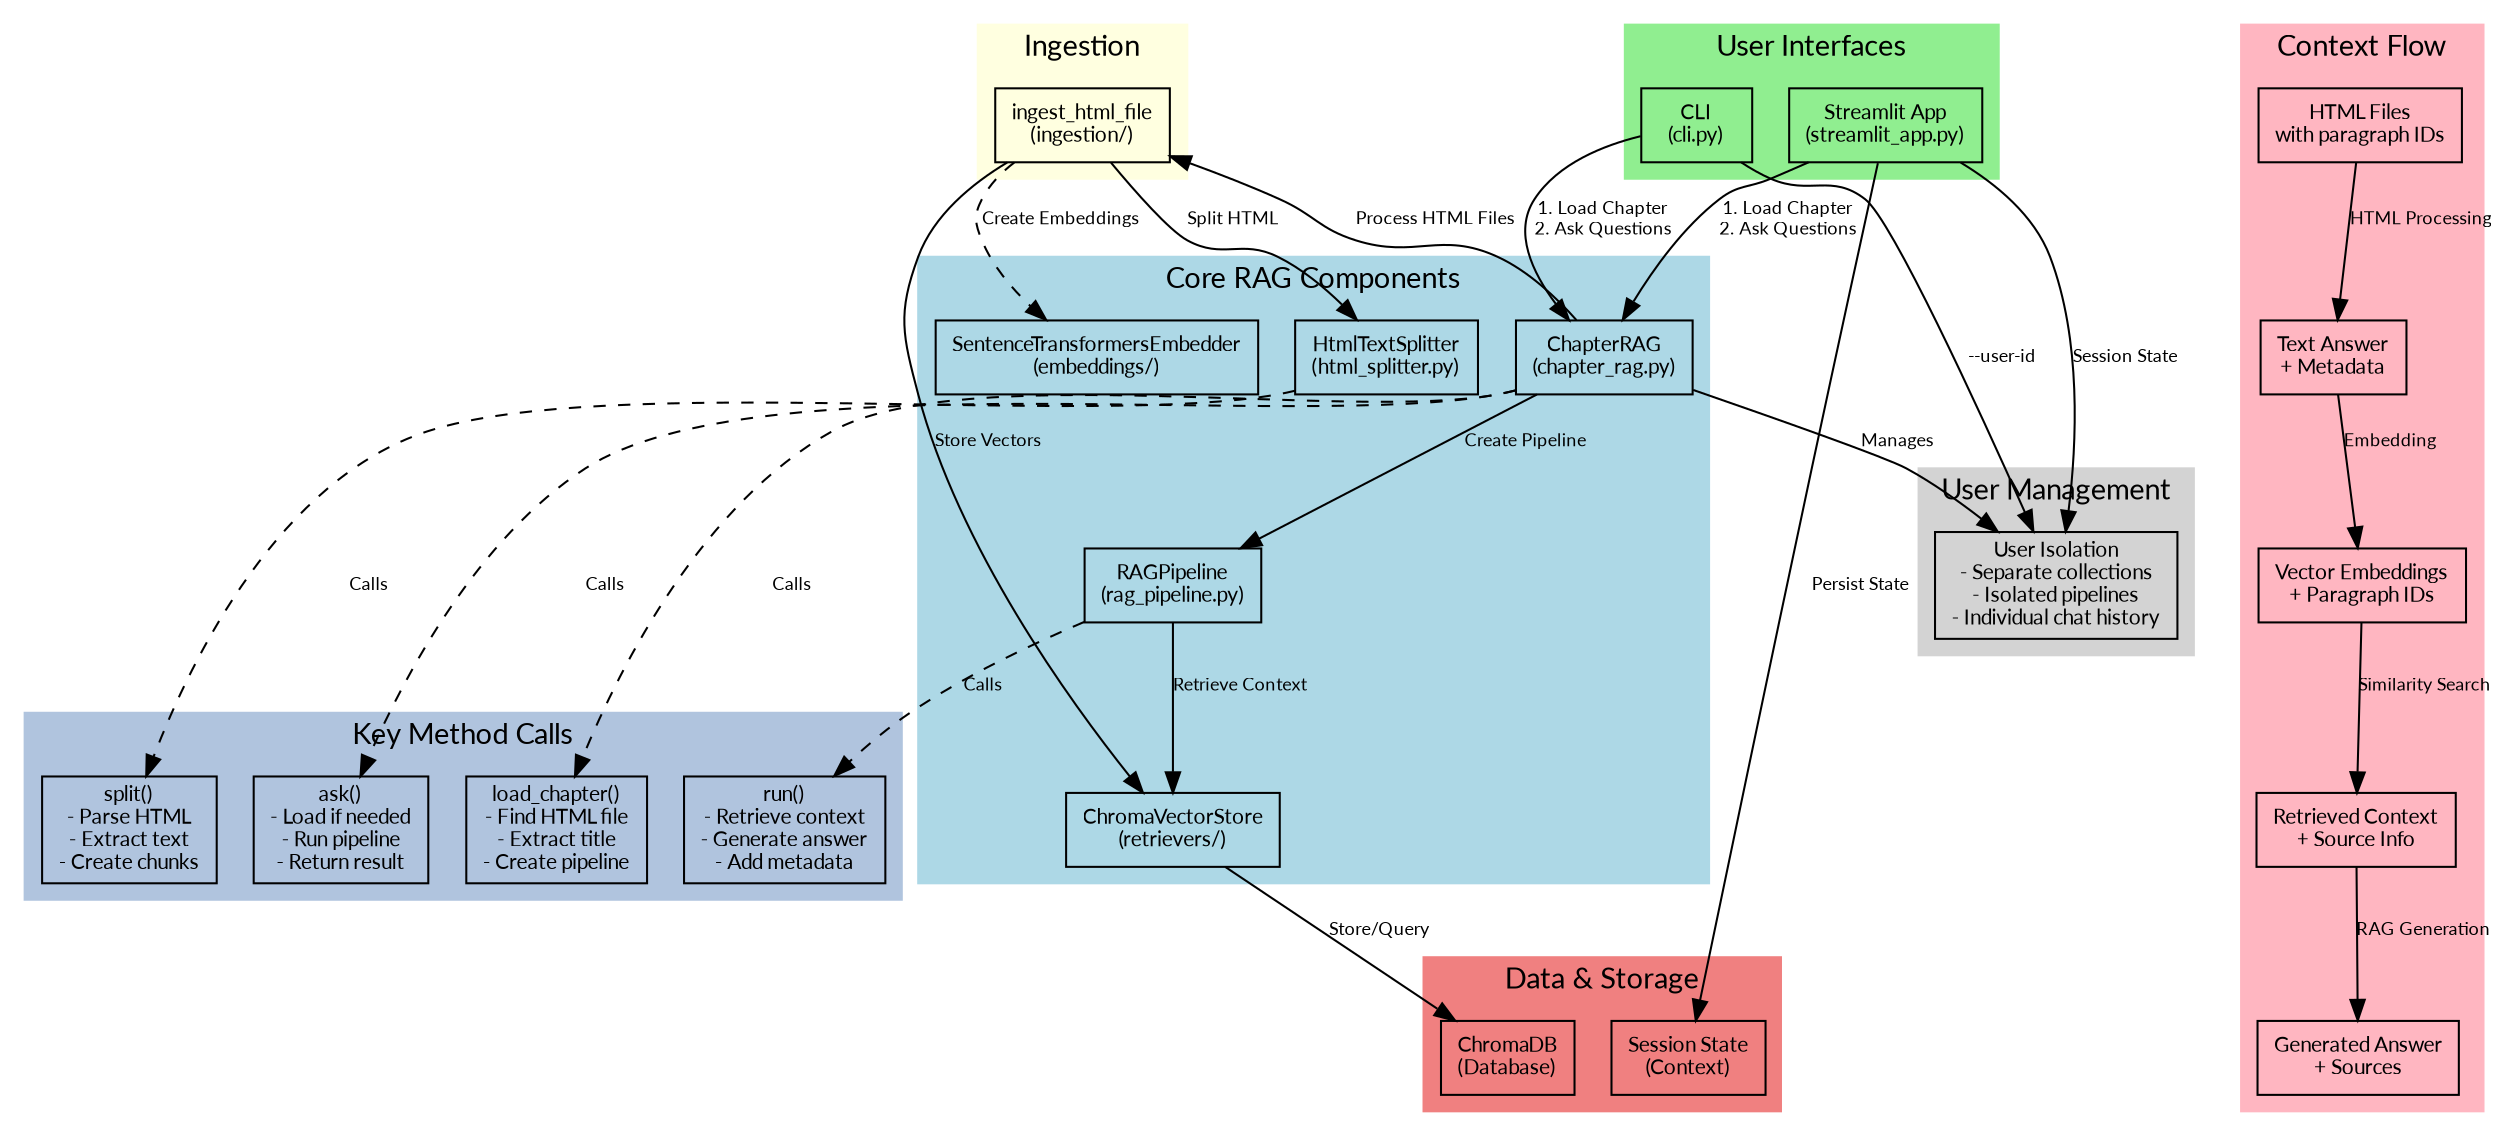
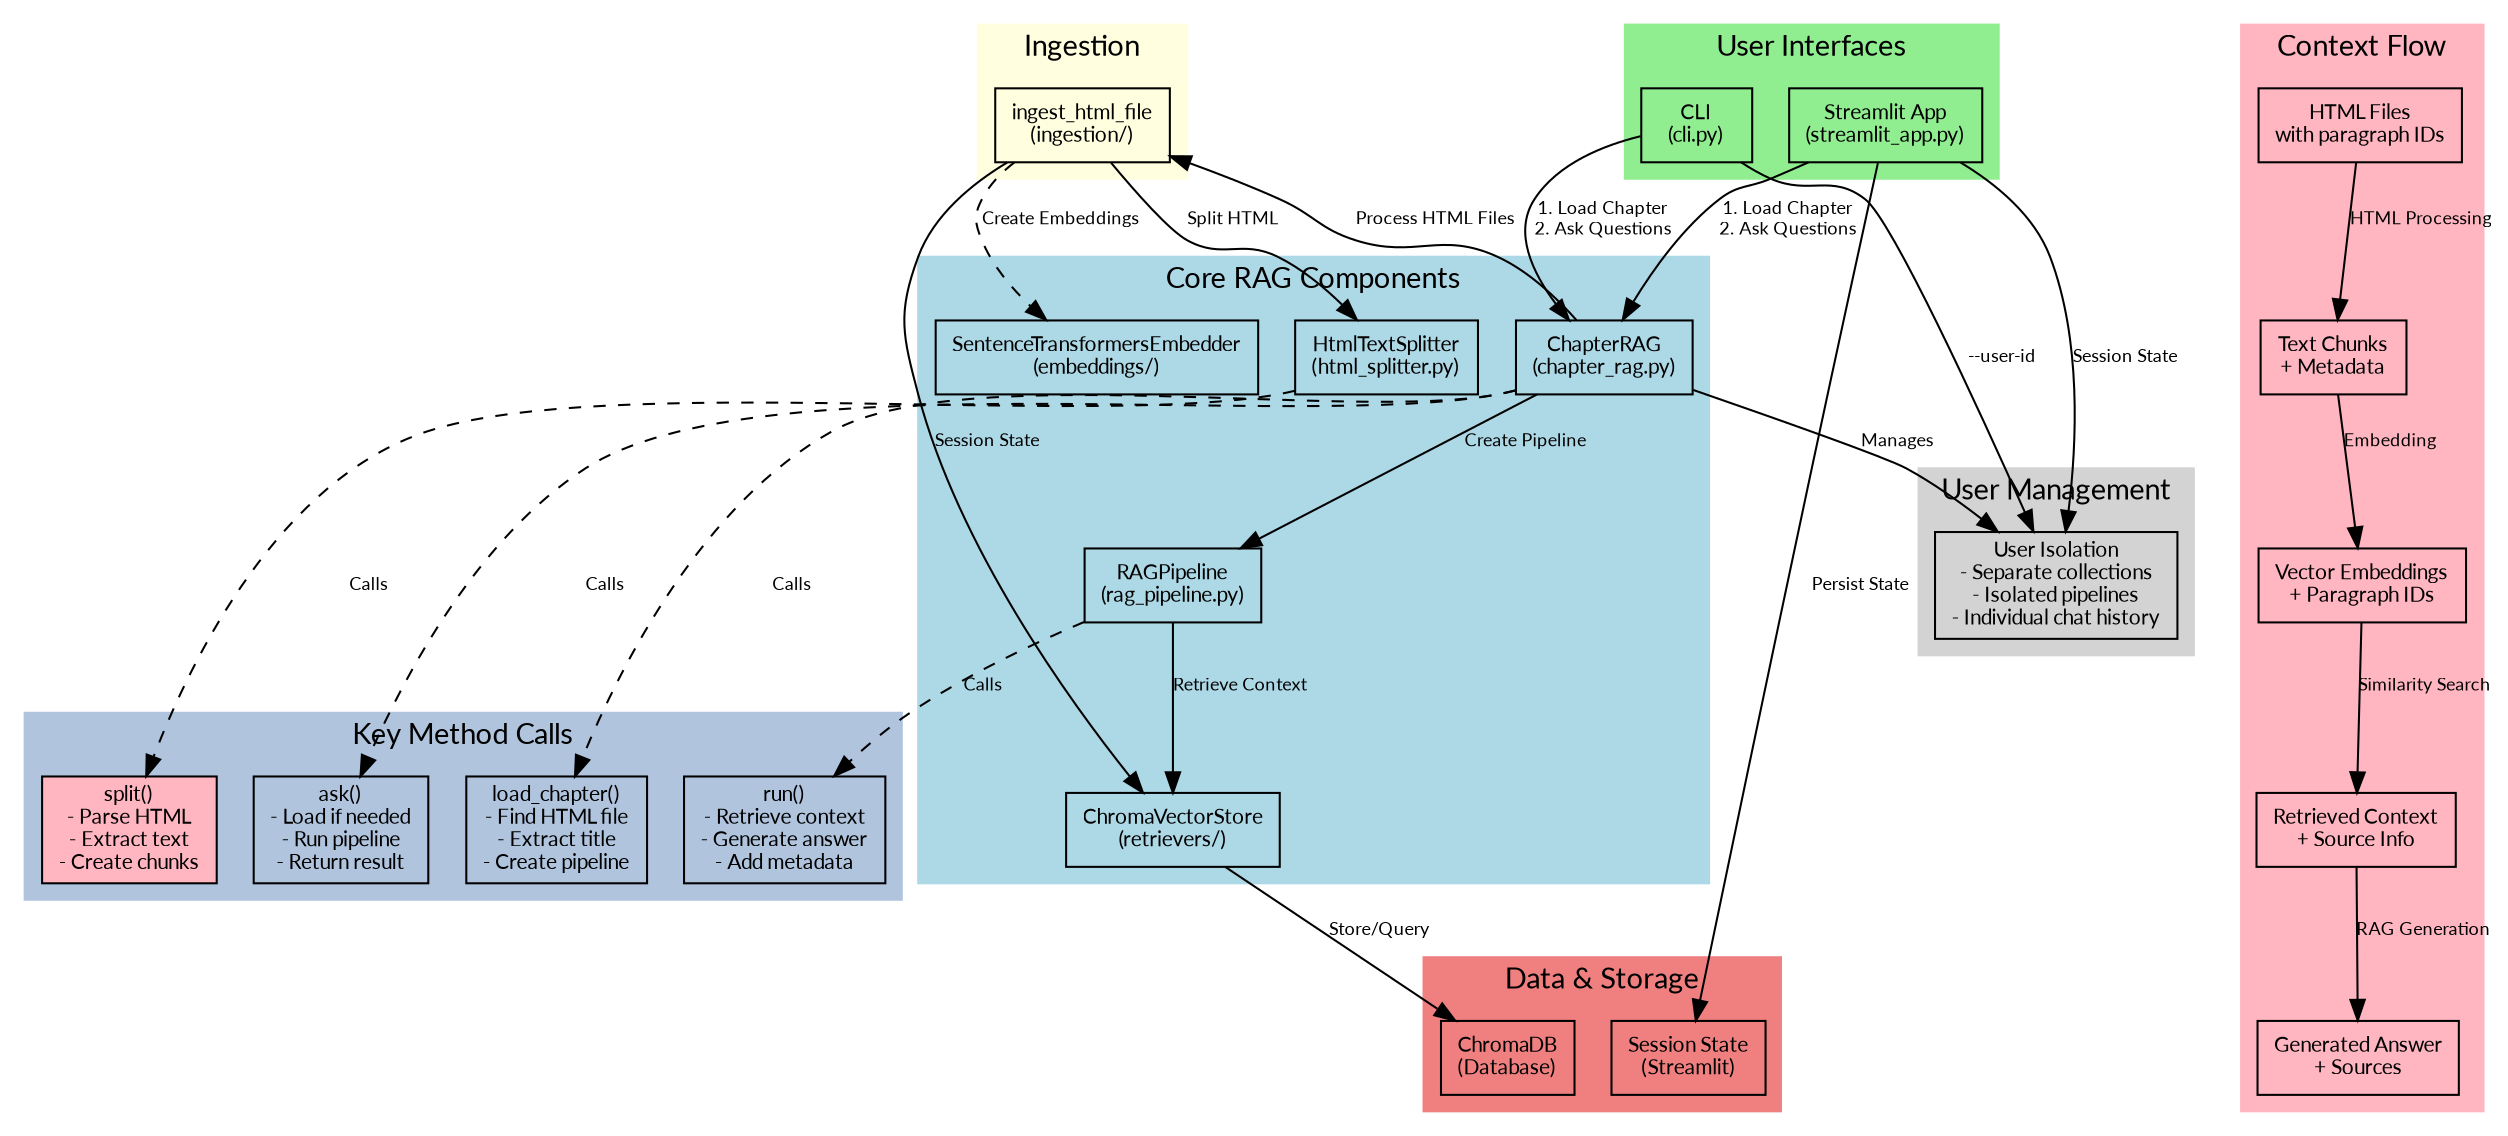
(2334, 357) -> (2334, 357)
(988, 442) -> (988, 442)
(129, 830) -> (129, 830)
(1689, 1058) -> (1689, 1058)
